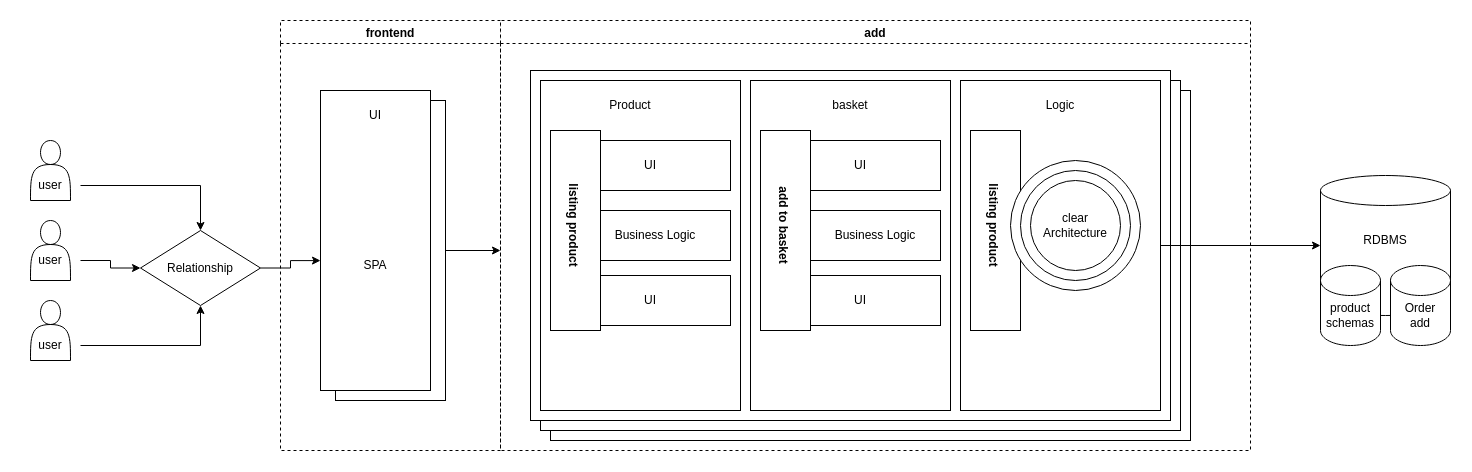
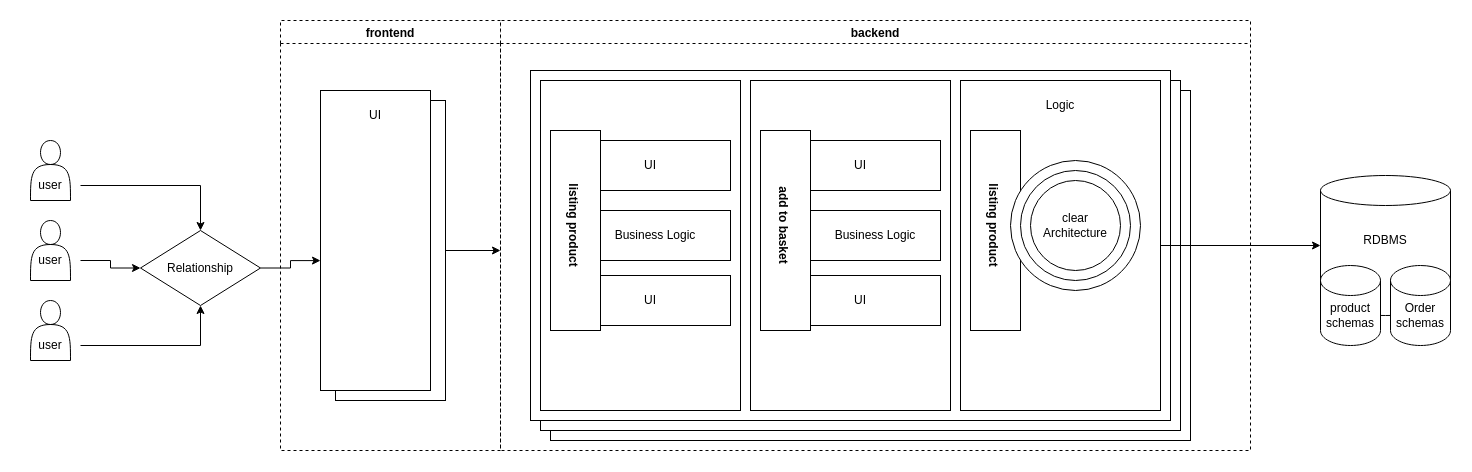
(875, 33) -> (875, 33)
(631, 106) -> none
(851, 106) -> none
(376, 266) -> none
(1421, 316) -> (1421, 316)
